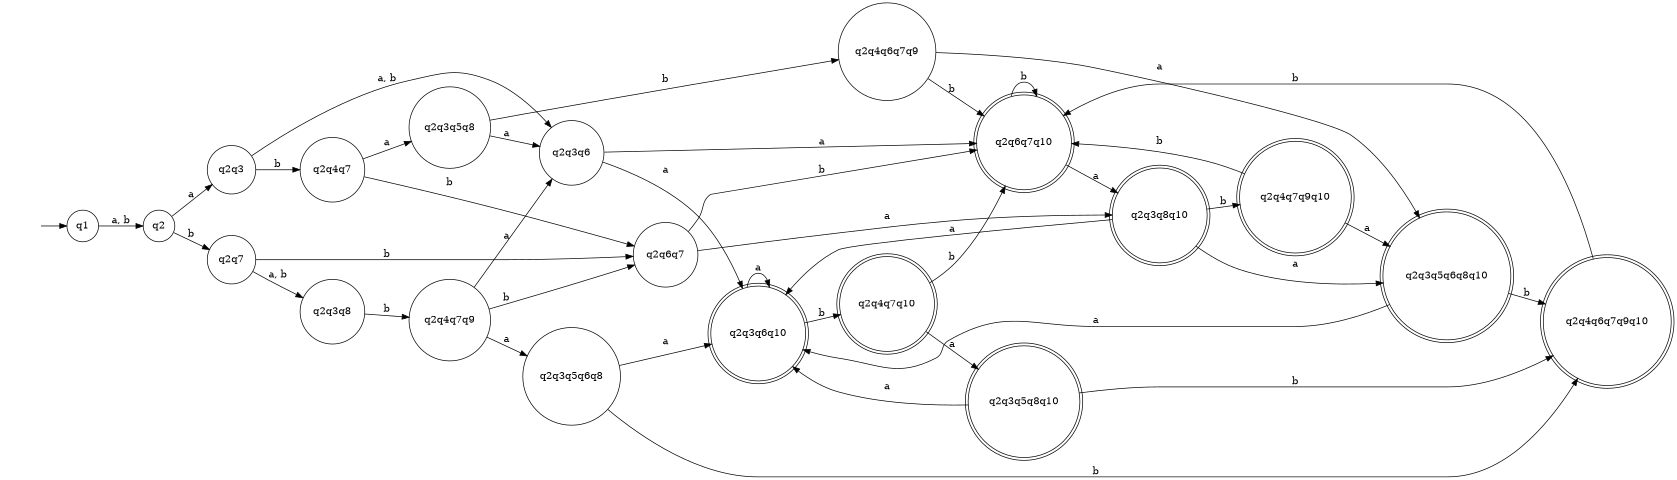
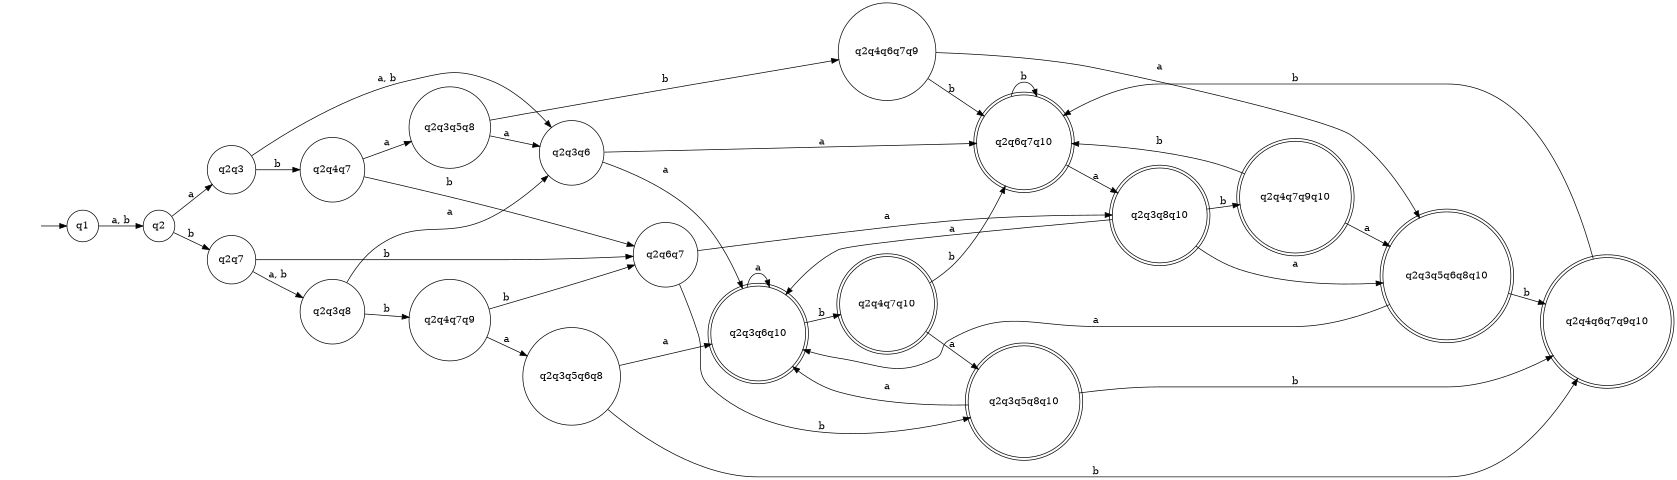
(818, 176) -> (778, 424)
(511, 236) -> (441, 229)
